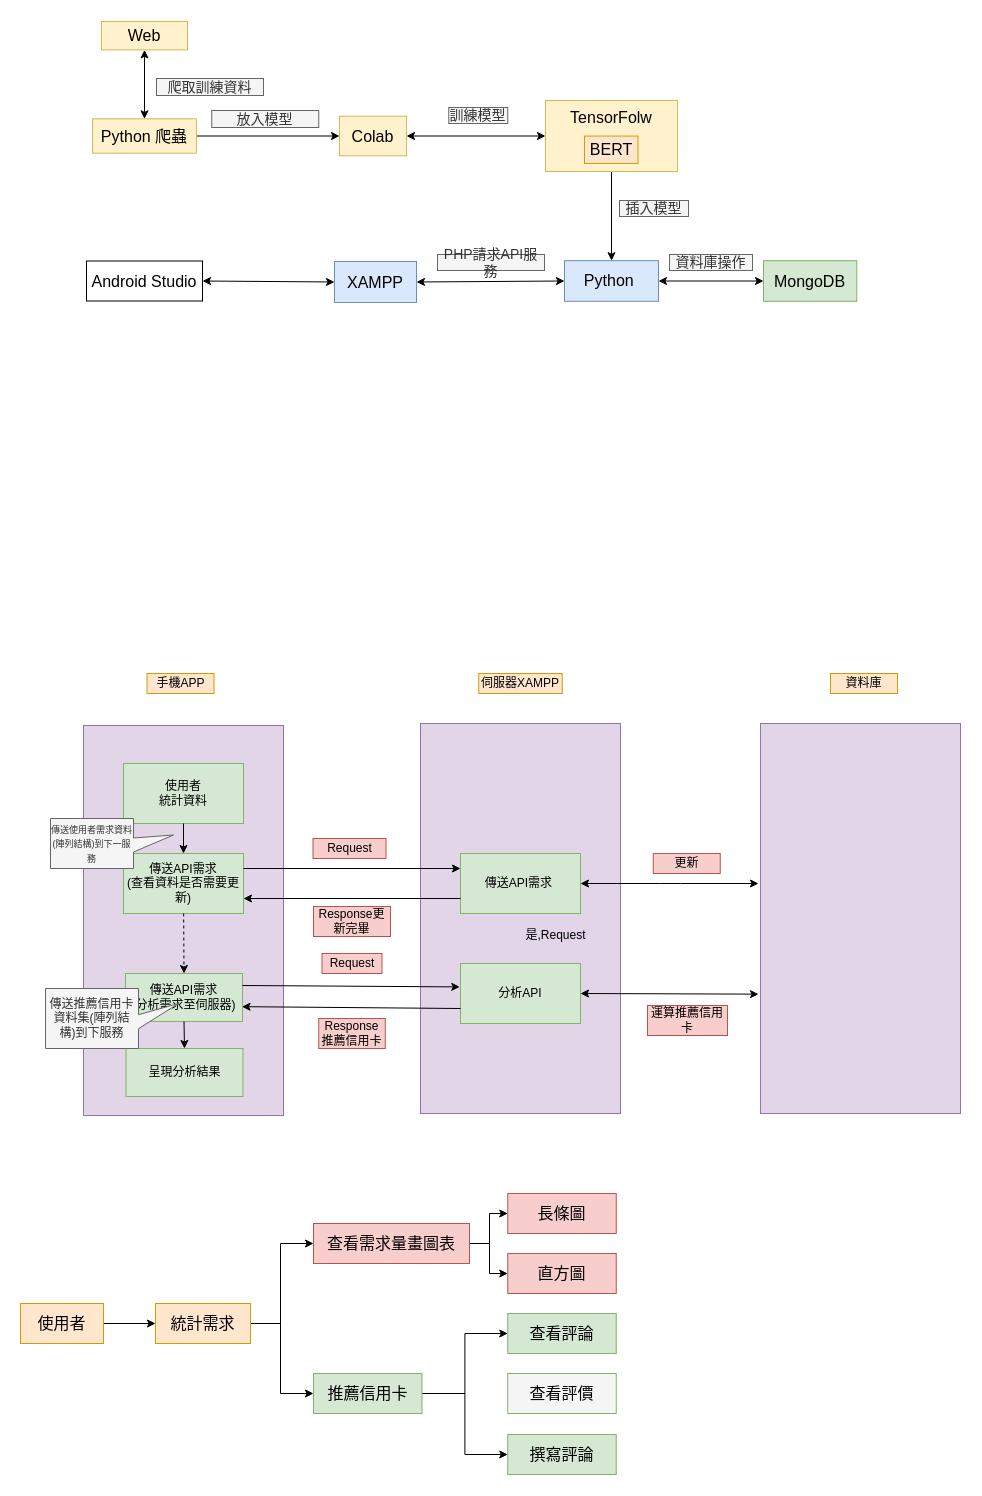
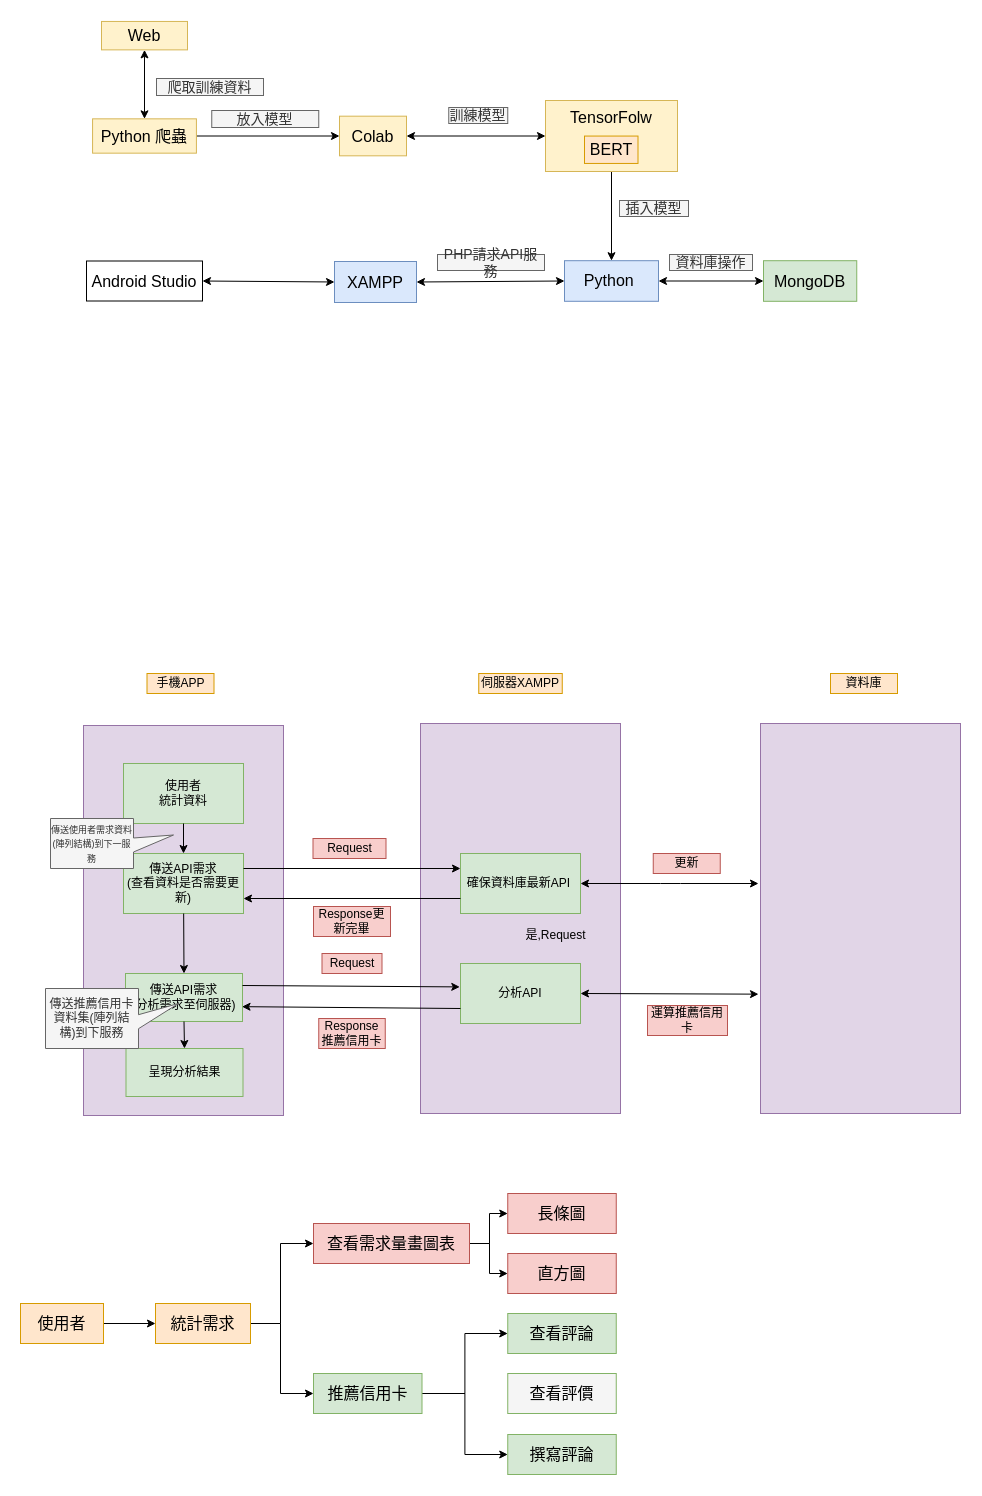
(521, 884) -> (521, 884)
(184, 940) -> (184, 940)
